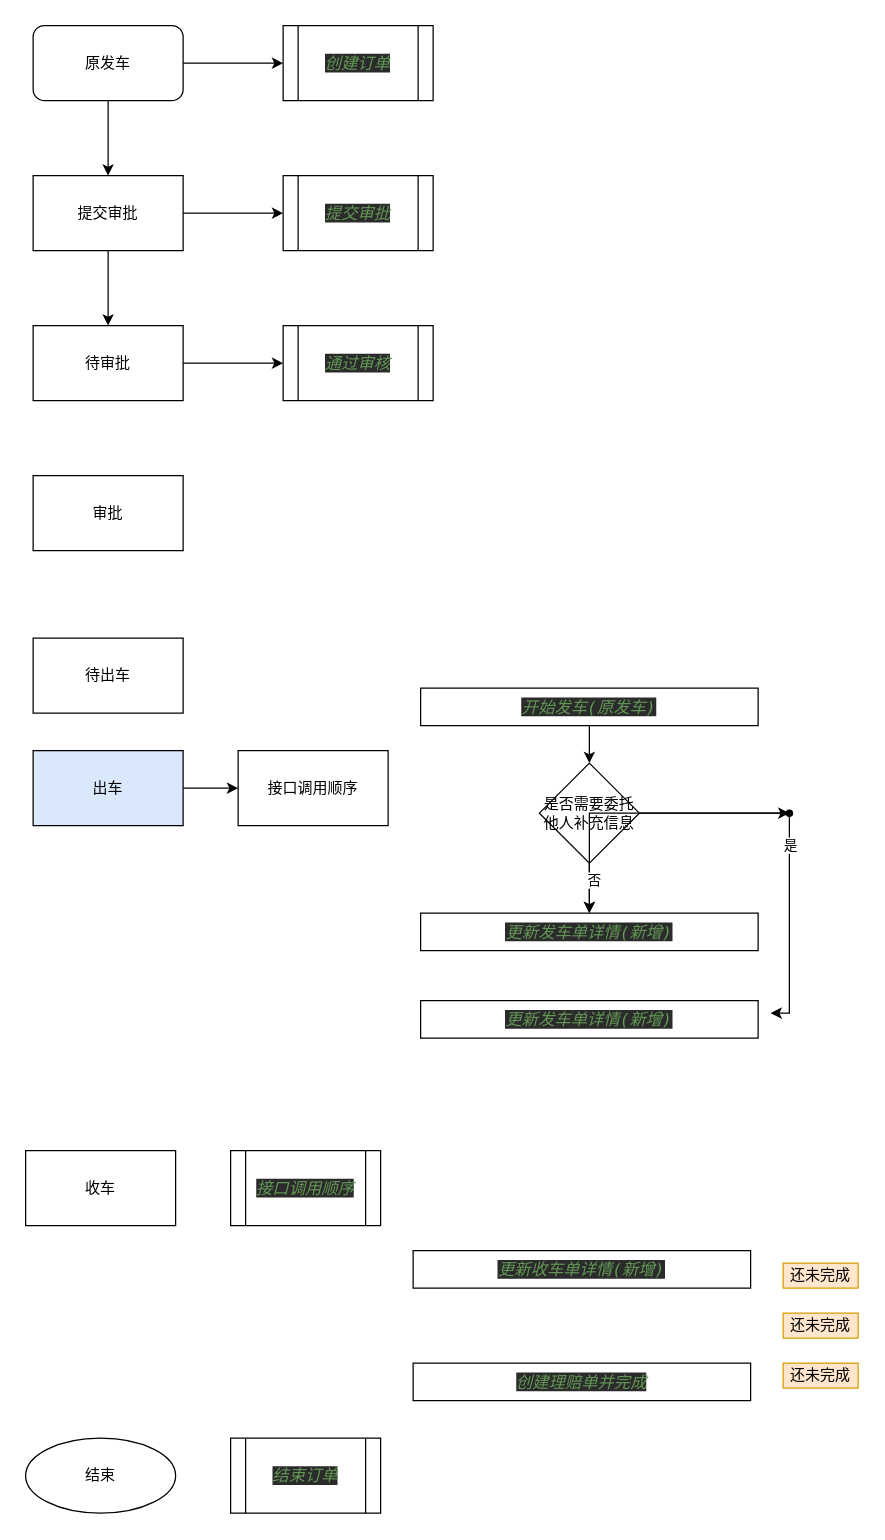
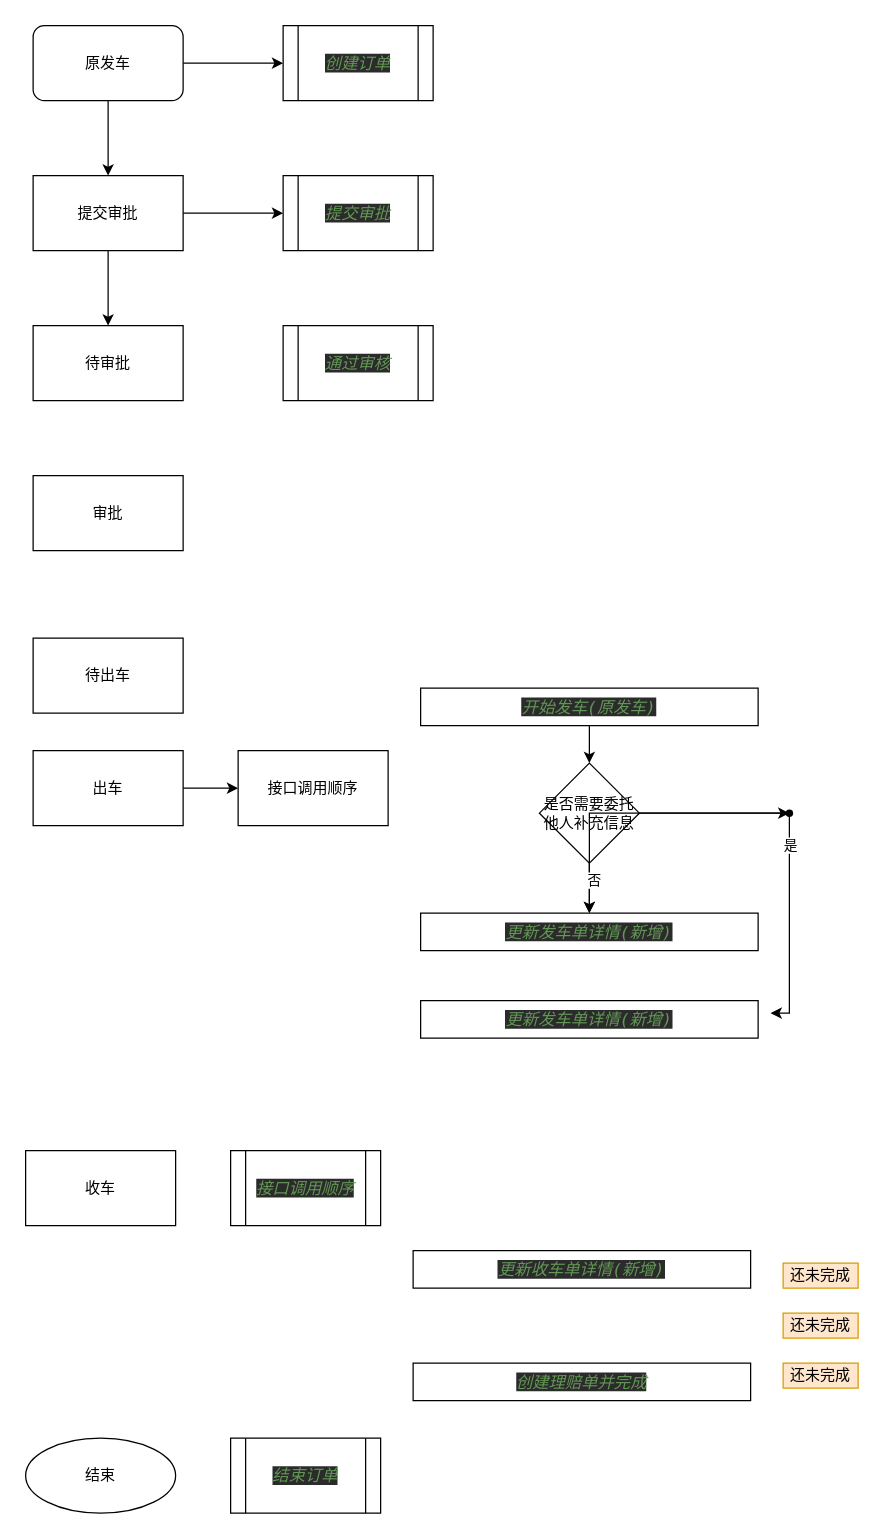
(229, 363) -> none
(108, 788) -> (108, 788)
